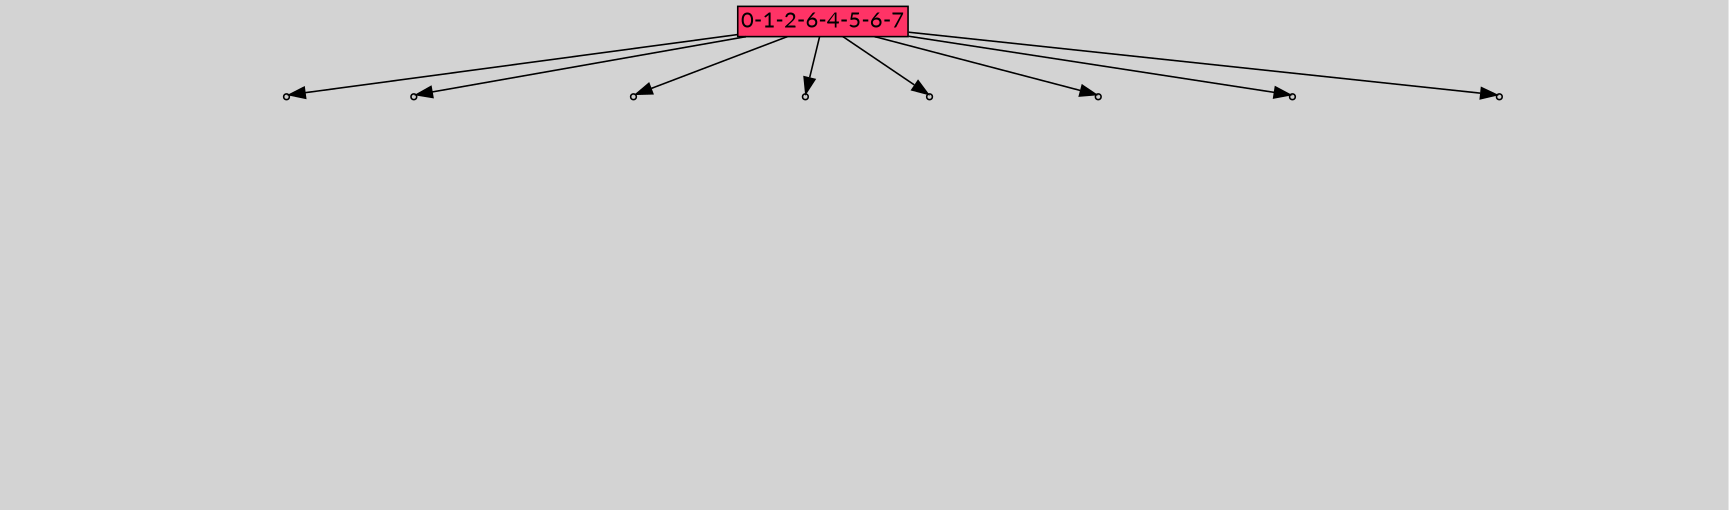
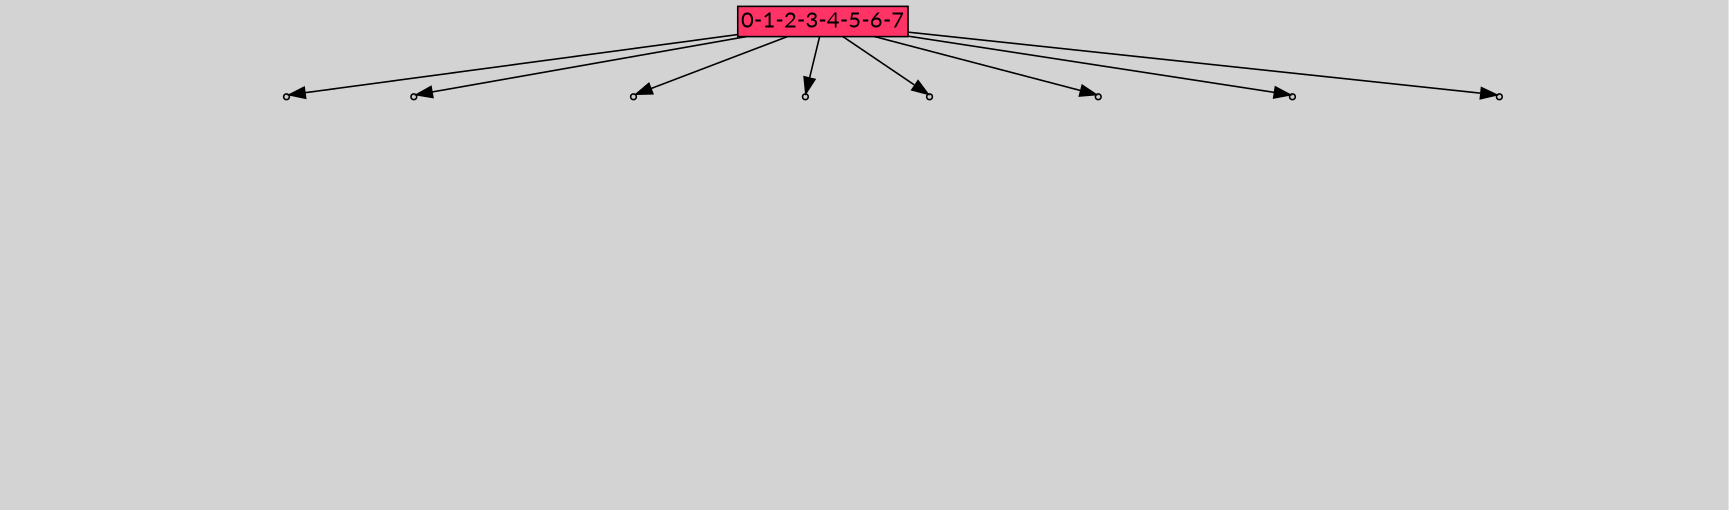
(823, 21) -> (823, 21)
